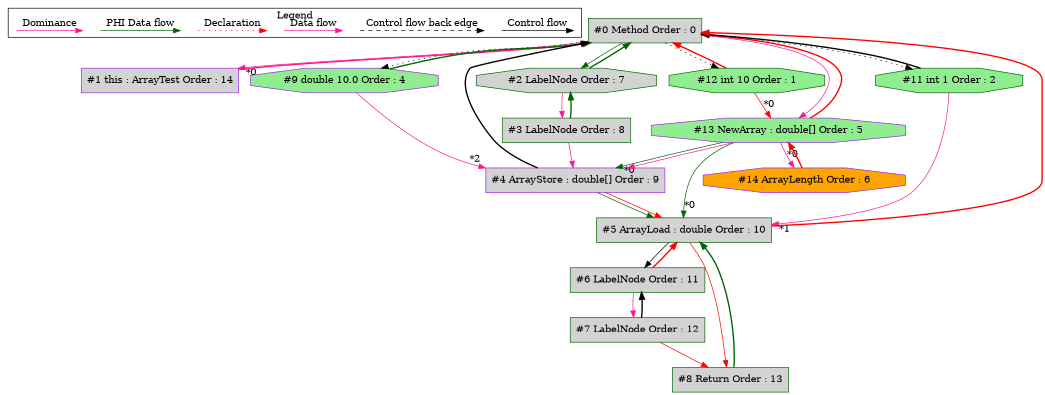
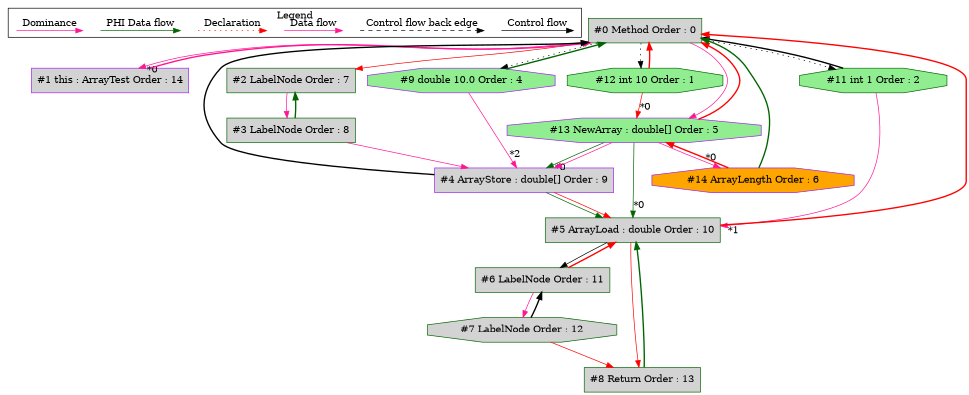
(605, 53) -> (475, 56)
(607, 58) -> (762, 93)
(566, 80) -> (291, 80)
(638, 330) -> (522, 330)
